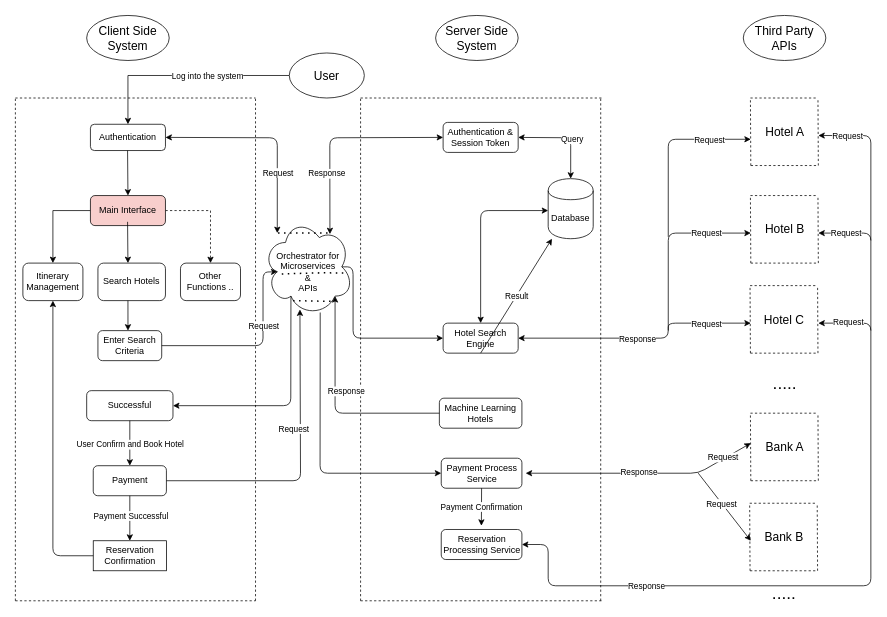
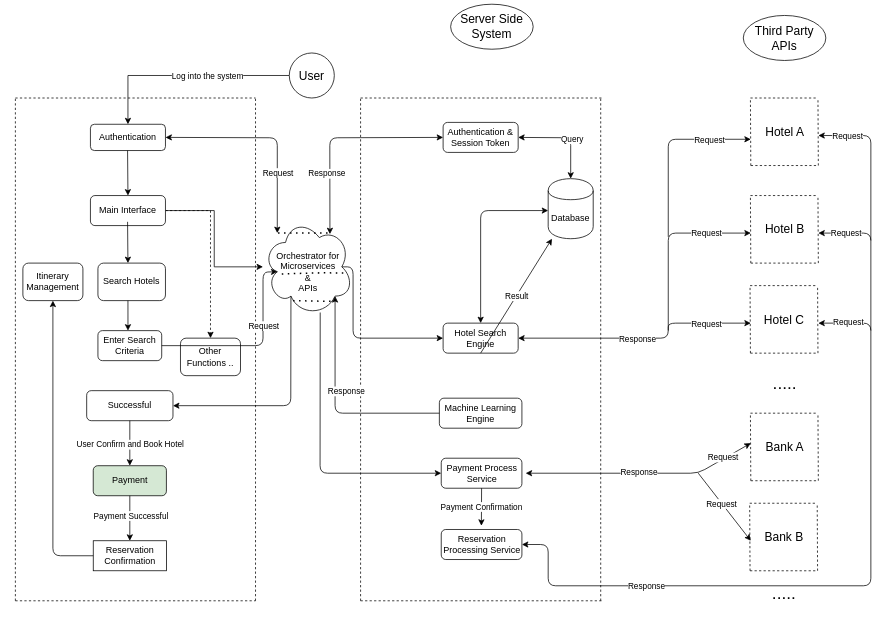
(128, 38) -> none
(477, 38) -> (492, 27)
(327, 75) -> (312, 75)
(71, 210) -> (214, 239)
(128, 210) -> (128, 210)
(210, 282) -> (210, 357)
(480, 413) -> (480, 413)
(130, 480) -> (130, 480)
(284, 480) -> none
